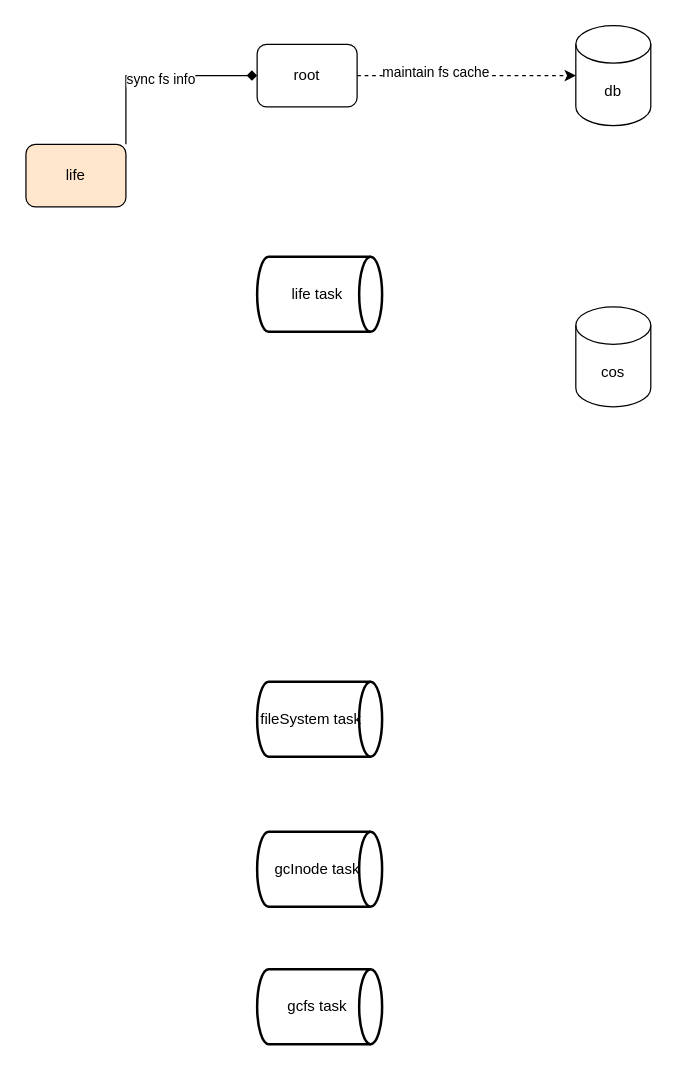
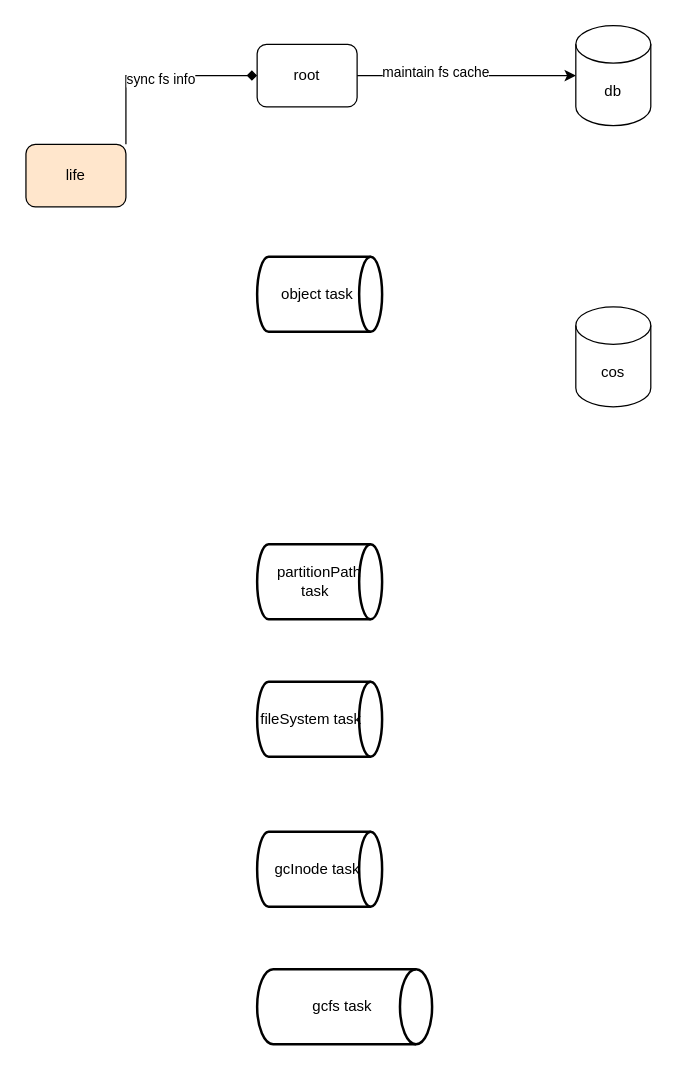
(528, 76) -> (528, 76)
(319, 294) -> (319, 294)
none -> (319, 582)
(319, 1007) -> (344, 1007)
